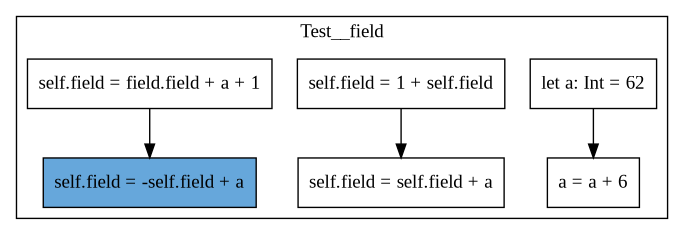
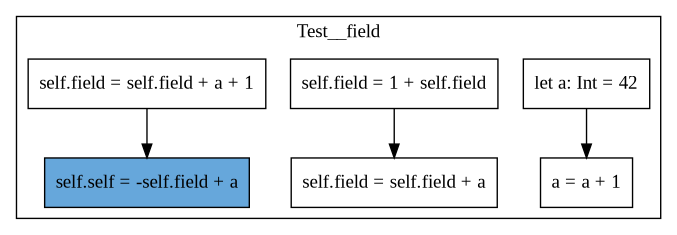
(150, 84) -> (147, 84)
(593, 84) -> (587, 84)
(150, 183) -> (147, 183)
(593, 183) -> (587, 183)
